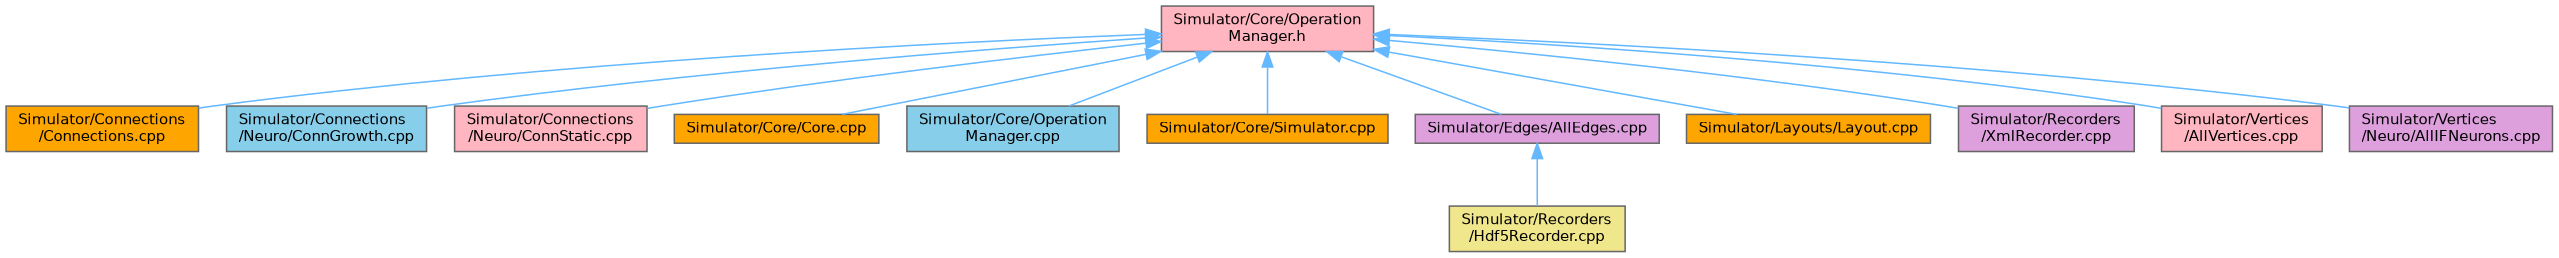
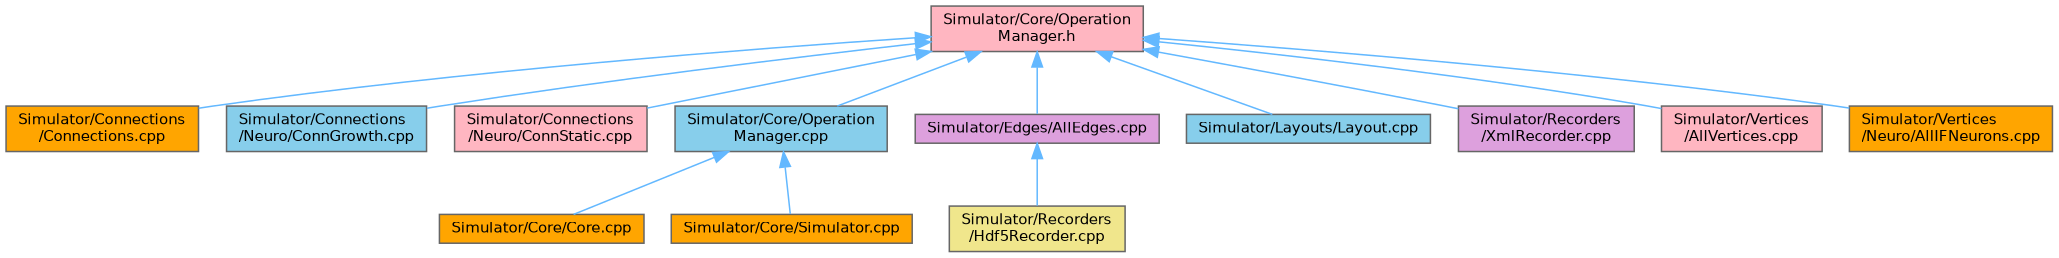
(994, 84) -> (644, 186)
(1268, 91) -> (788, 191)
(1808, 129) -> (1308, 129)
(2451, 129) -> (1951, 129)
